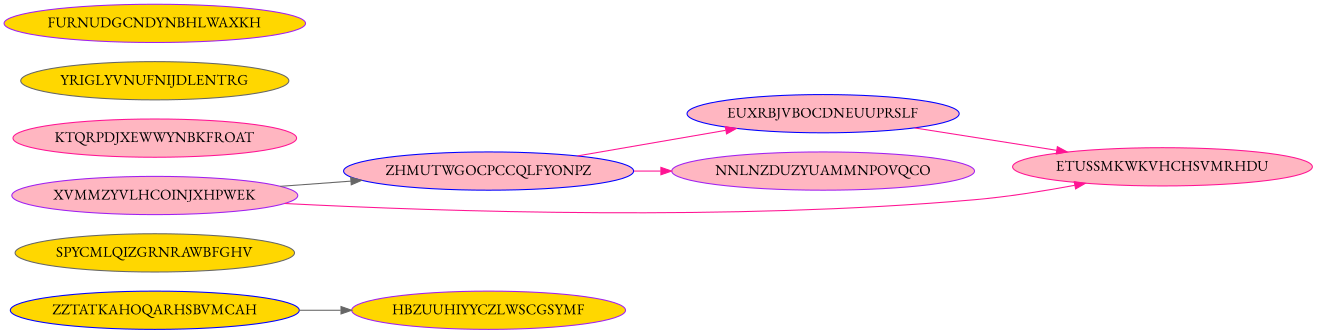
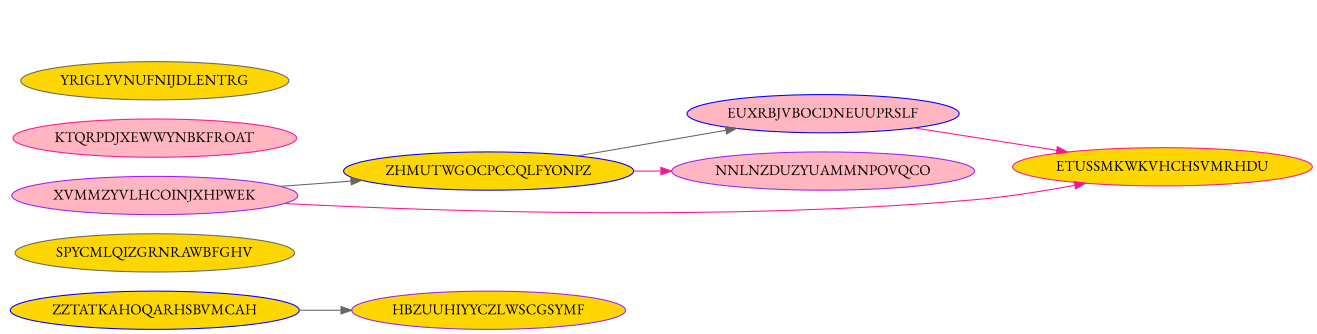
(155, 23) -> none
(652, 143) -> (652, 143)
(1162, 167) -> (1162, 167)
(489, 171) -> (489, 171)
